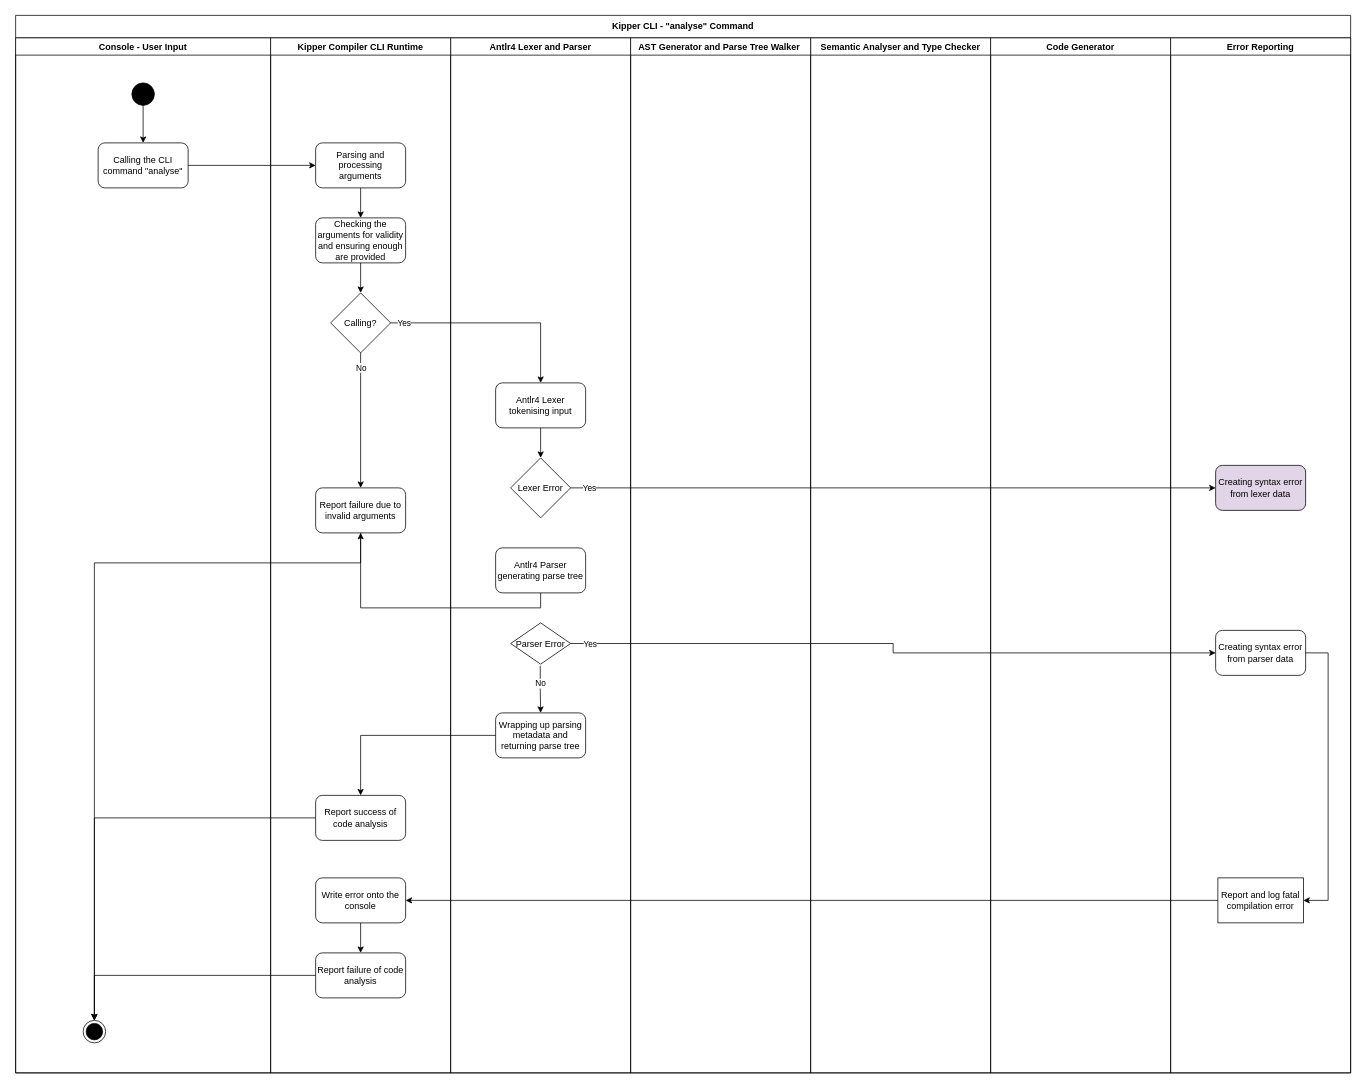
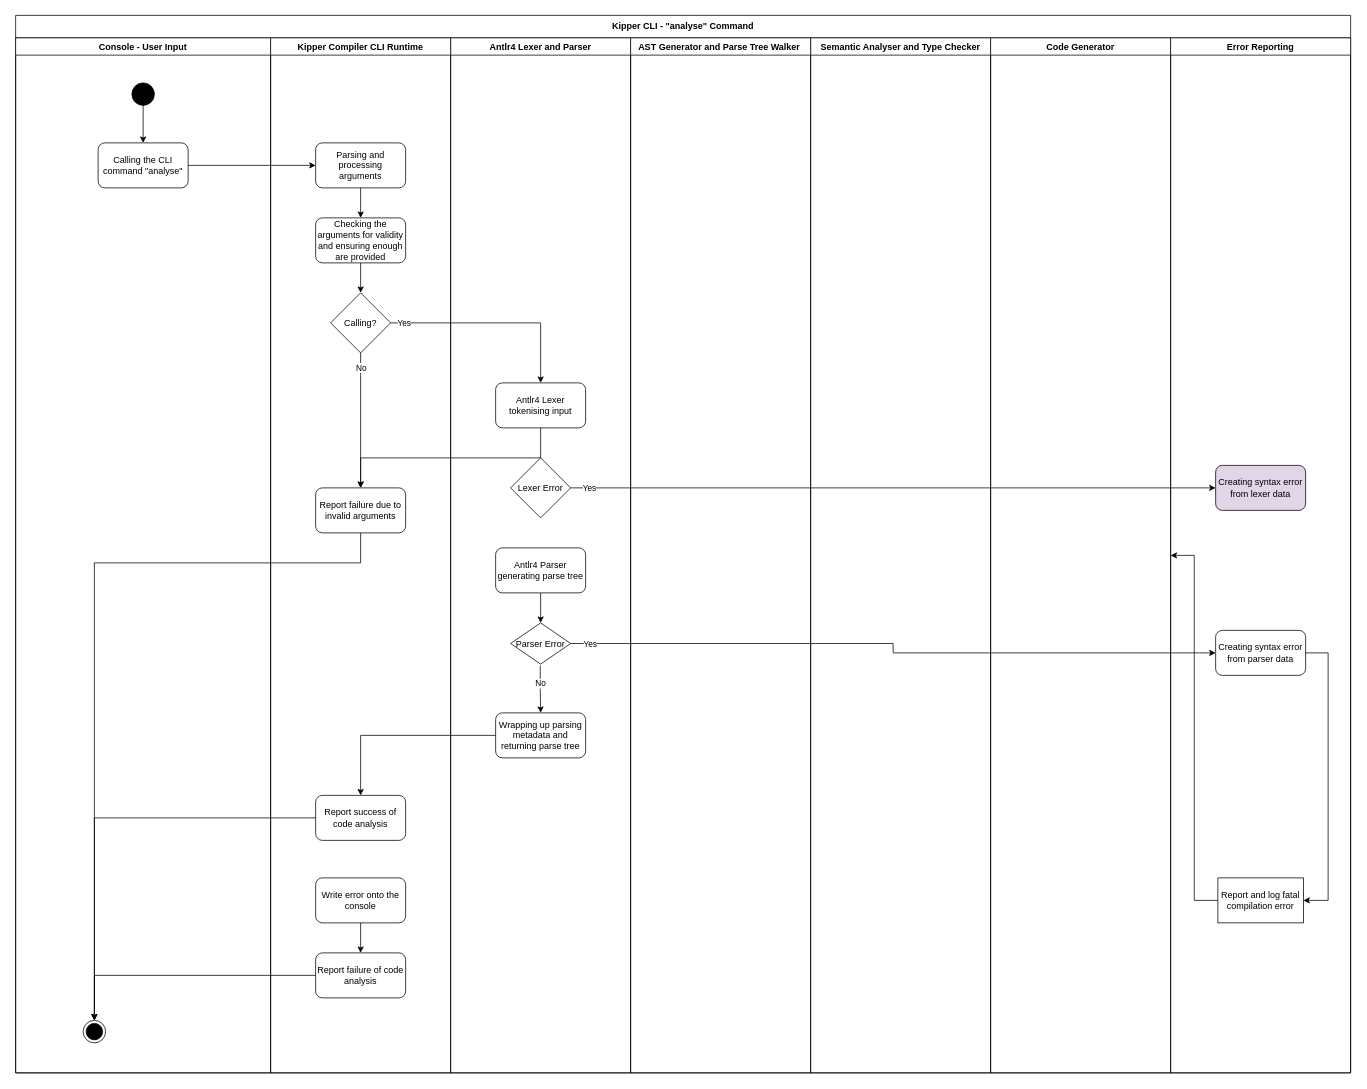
(540, 451) -> (540, 455)
(430, 608) -> (540, 612)
(803, 900) -> (1194, 720)
